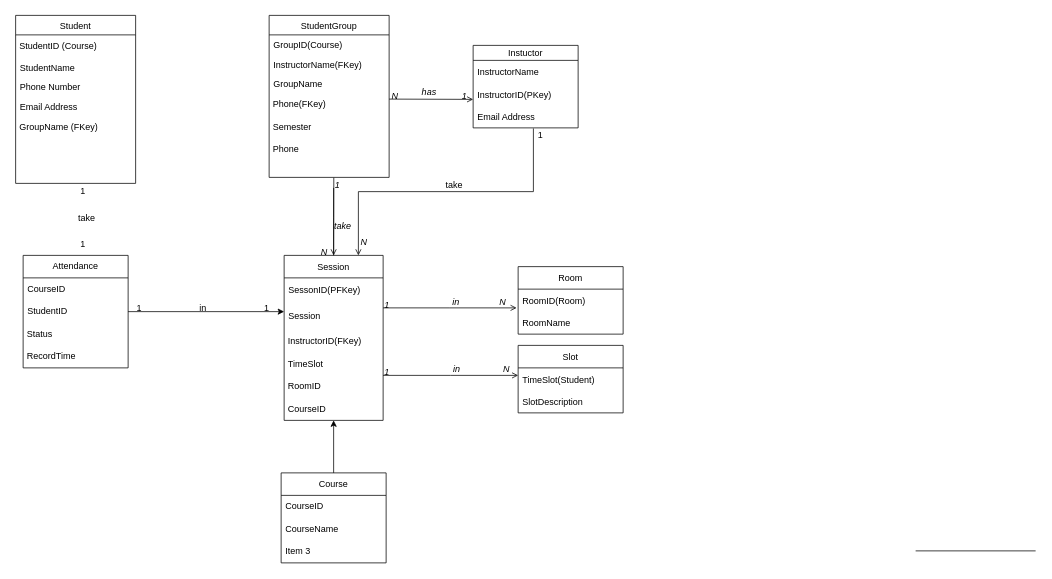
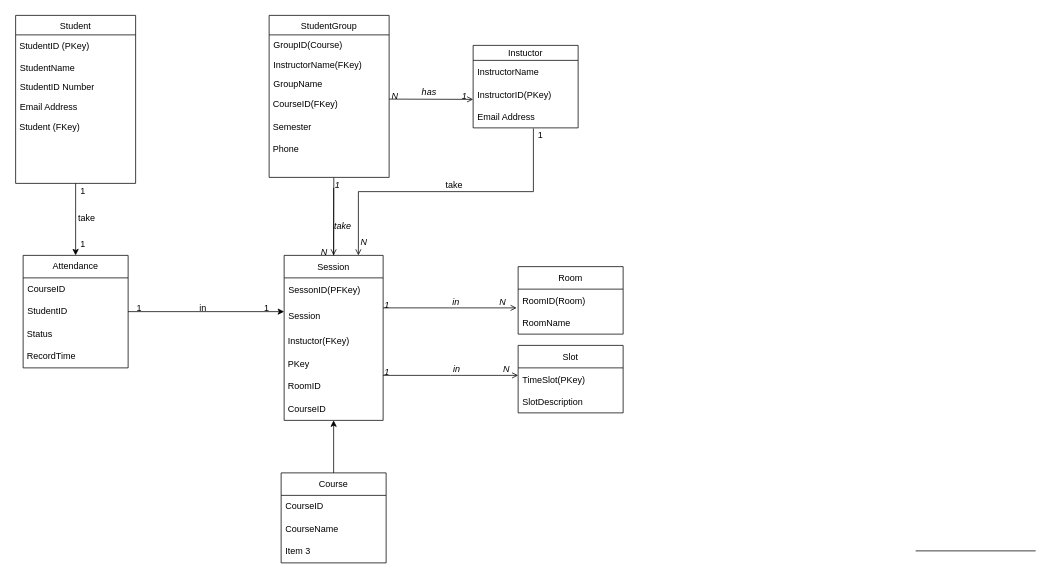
(61, 46) -> (56, 46)
(49, 87) -> (59, 87)
(298, 105) -> (306, 105)
(56, 127) -> (51, 127)
none -> (75, 217)
(331, 342) -> (323, 342)
(303, 364) -> (295, 364)
(563, 380) -> (555, 380)
